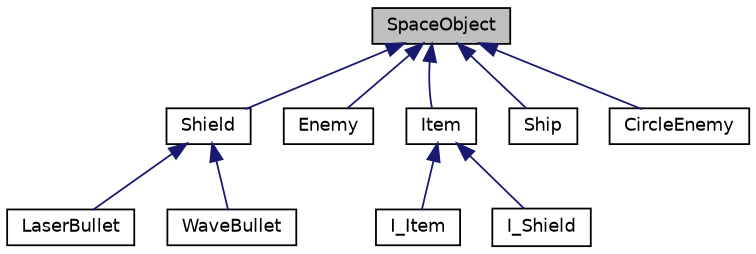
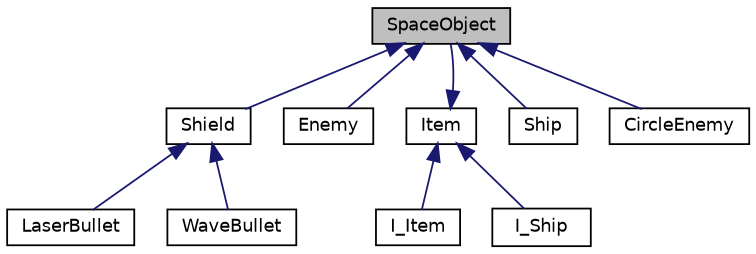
(429, 85) -> (453, 67)
(542, 227) -> (542, 227)
